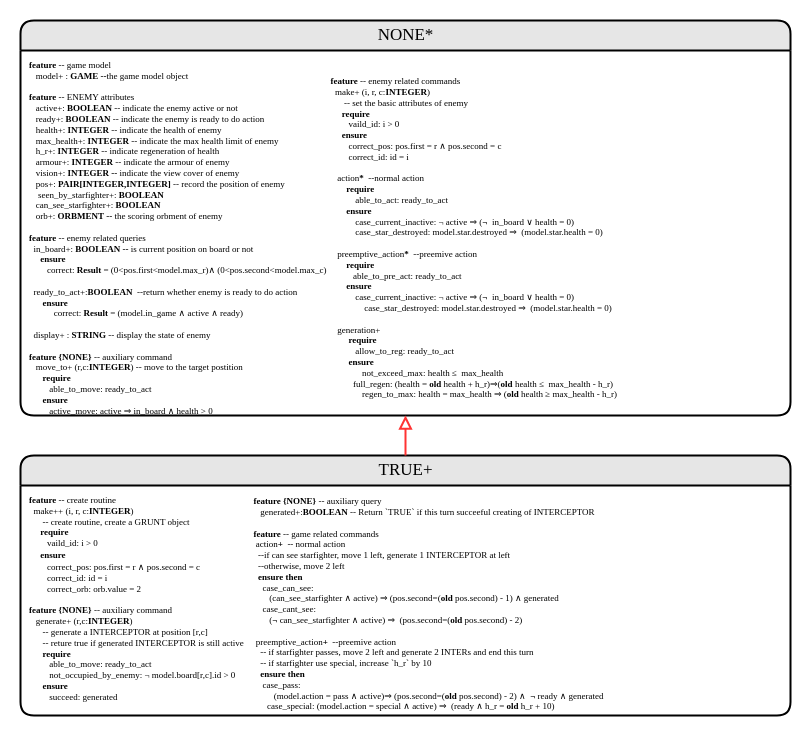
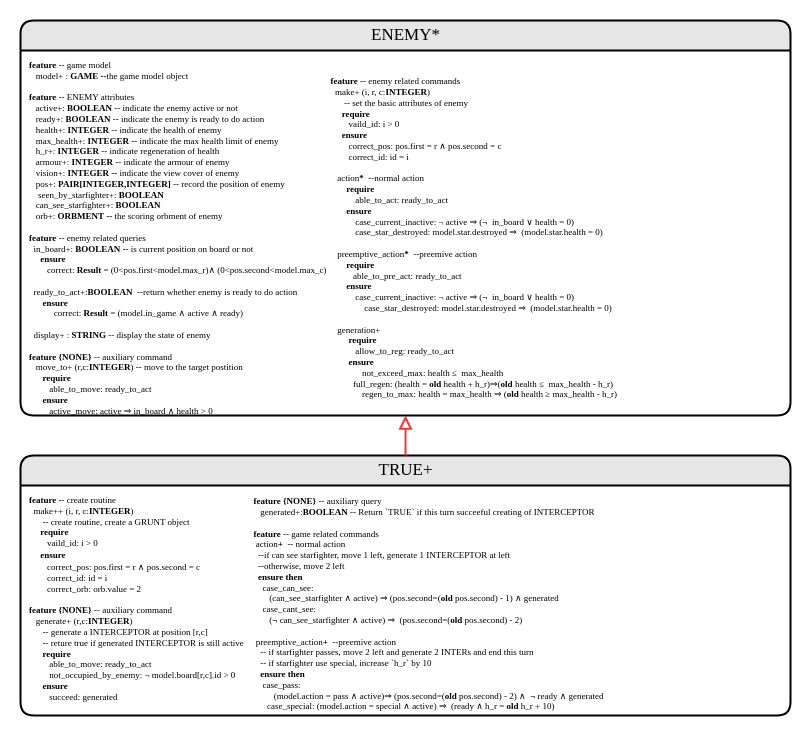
(406, 36) -> (406, 36)
